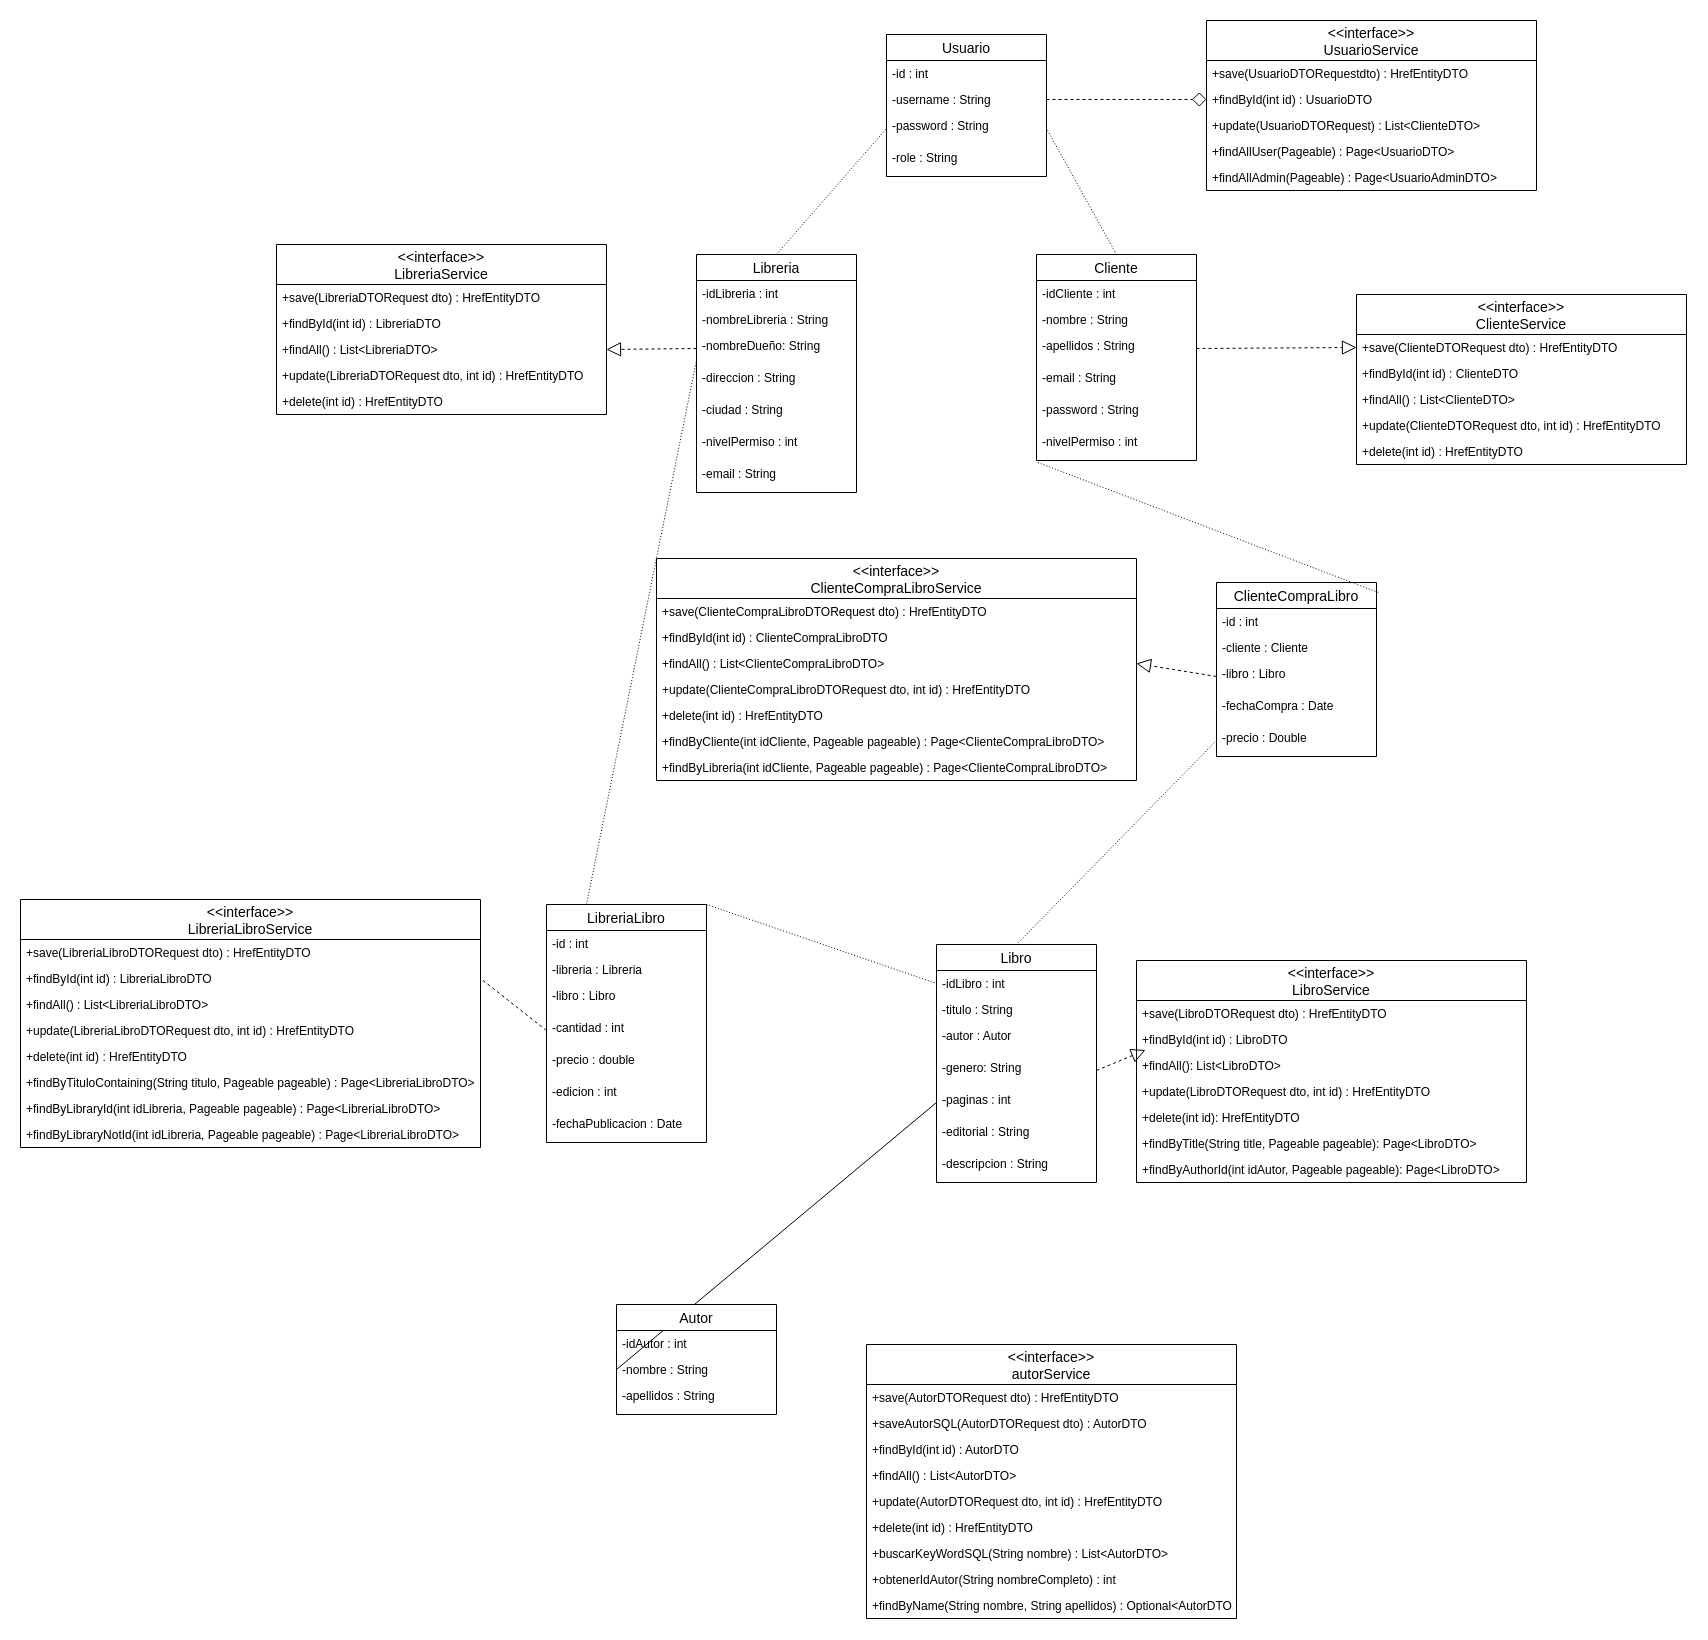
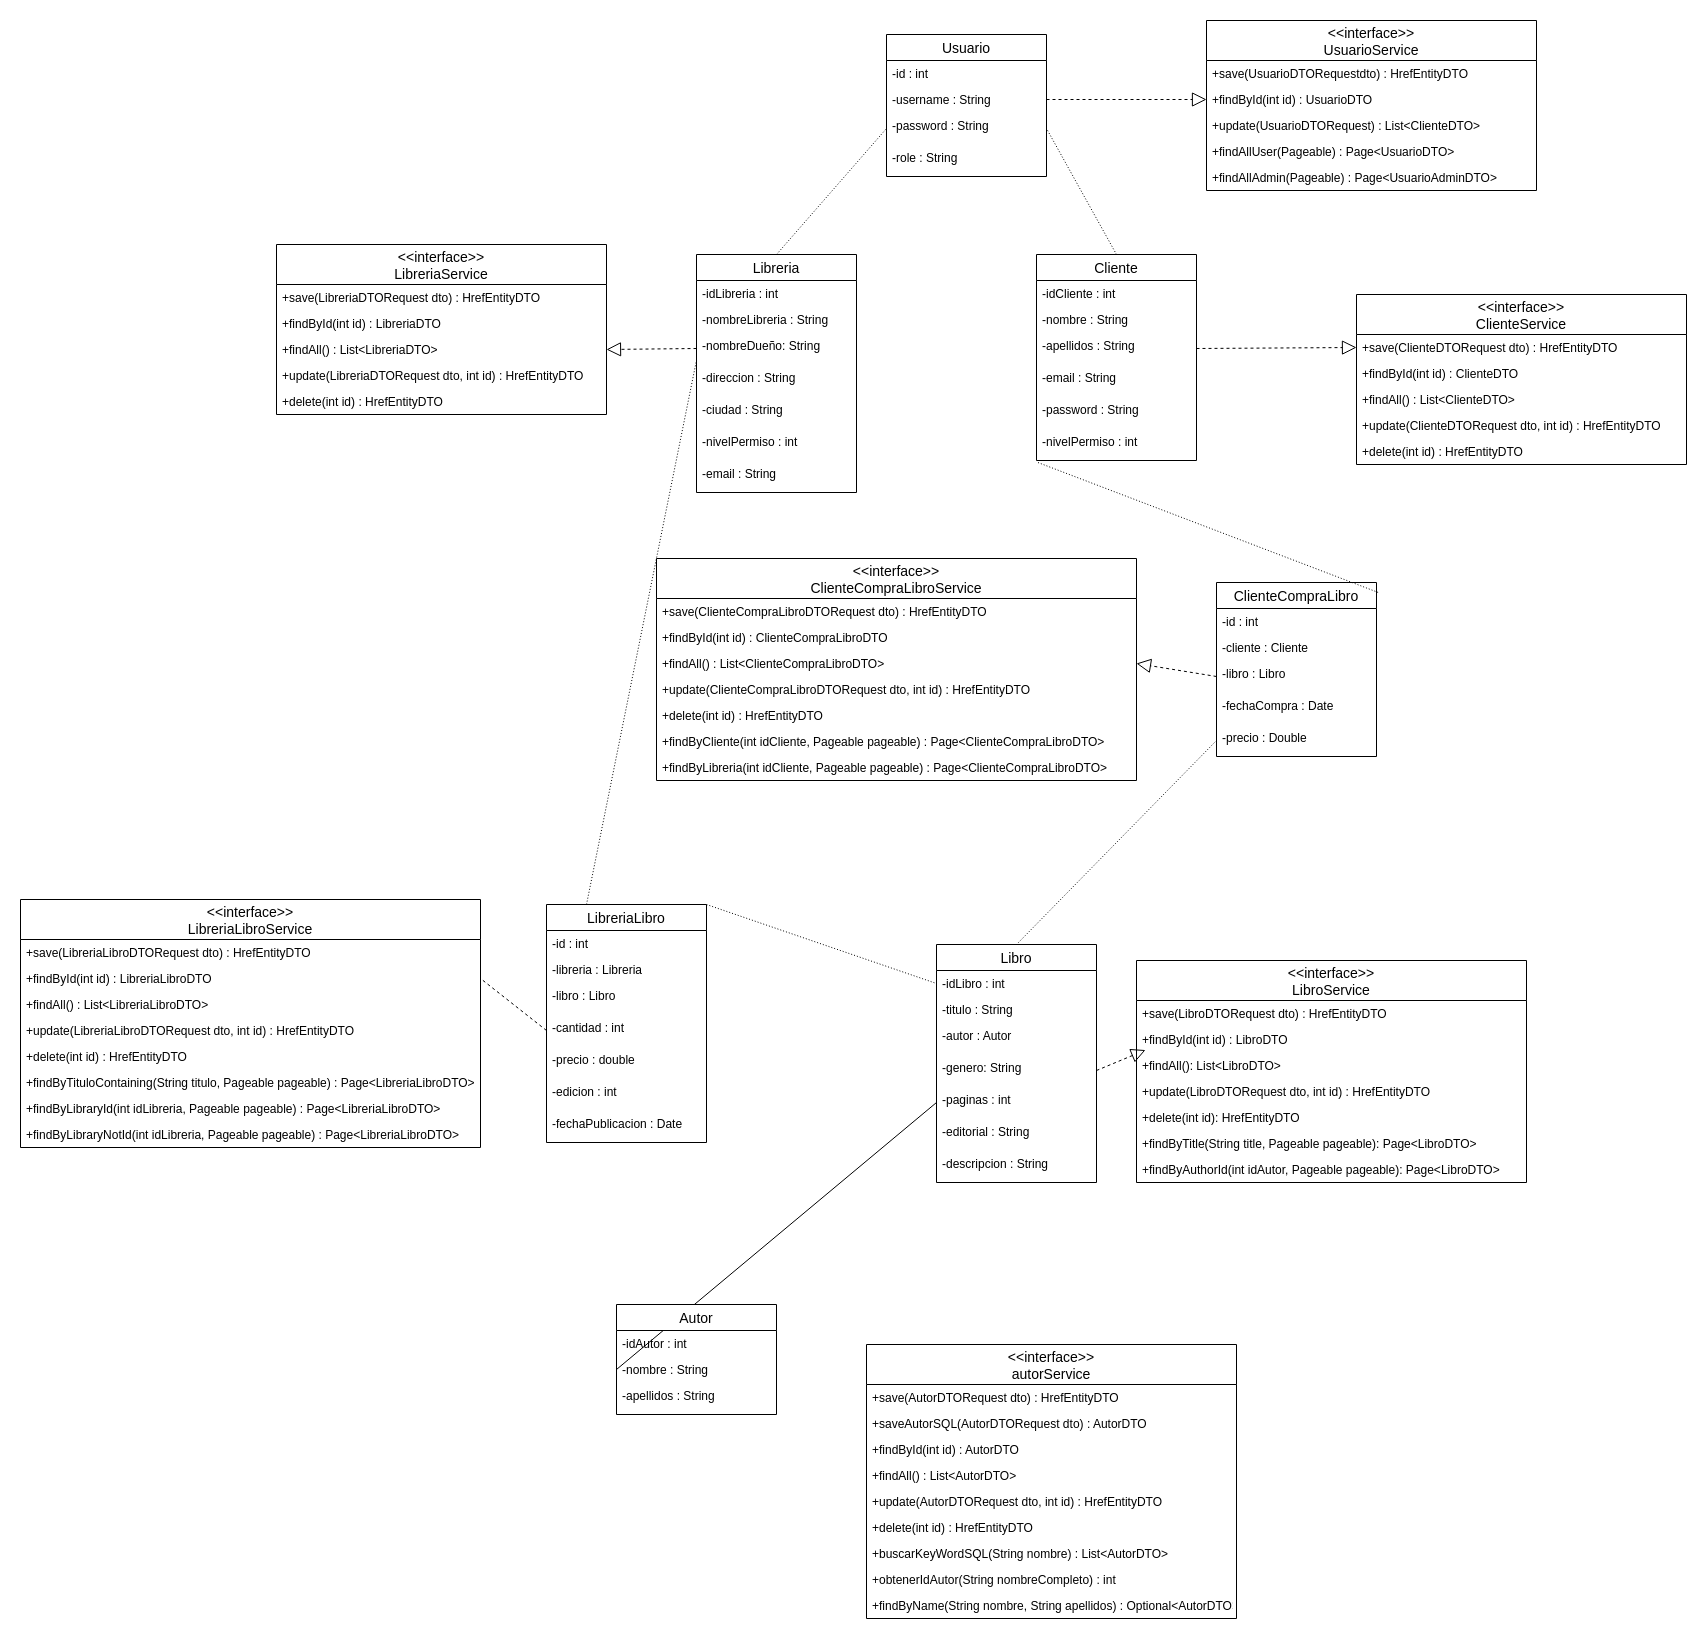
(1191, 100) -> (1191, 100)
